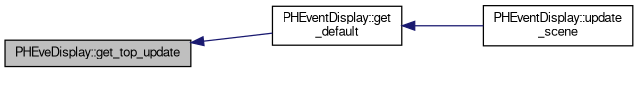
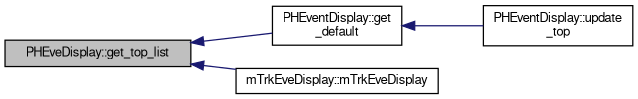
(558, 26) -> (558, 26)
(98, 53) -> (98, 53)
none -> (337, 81)
